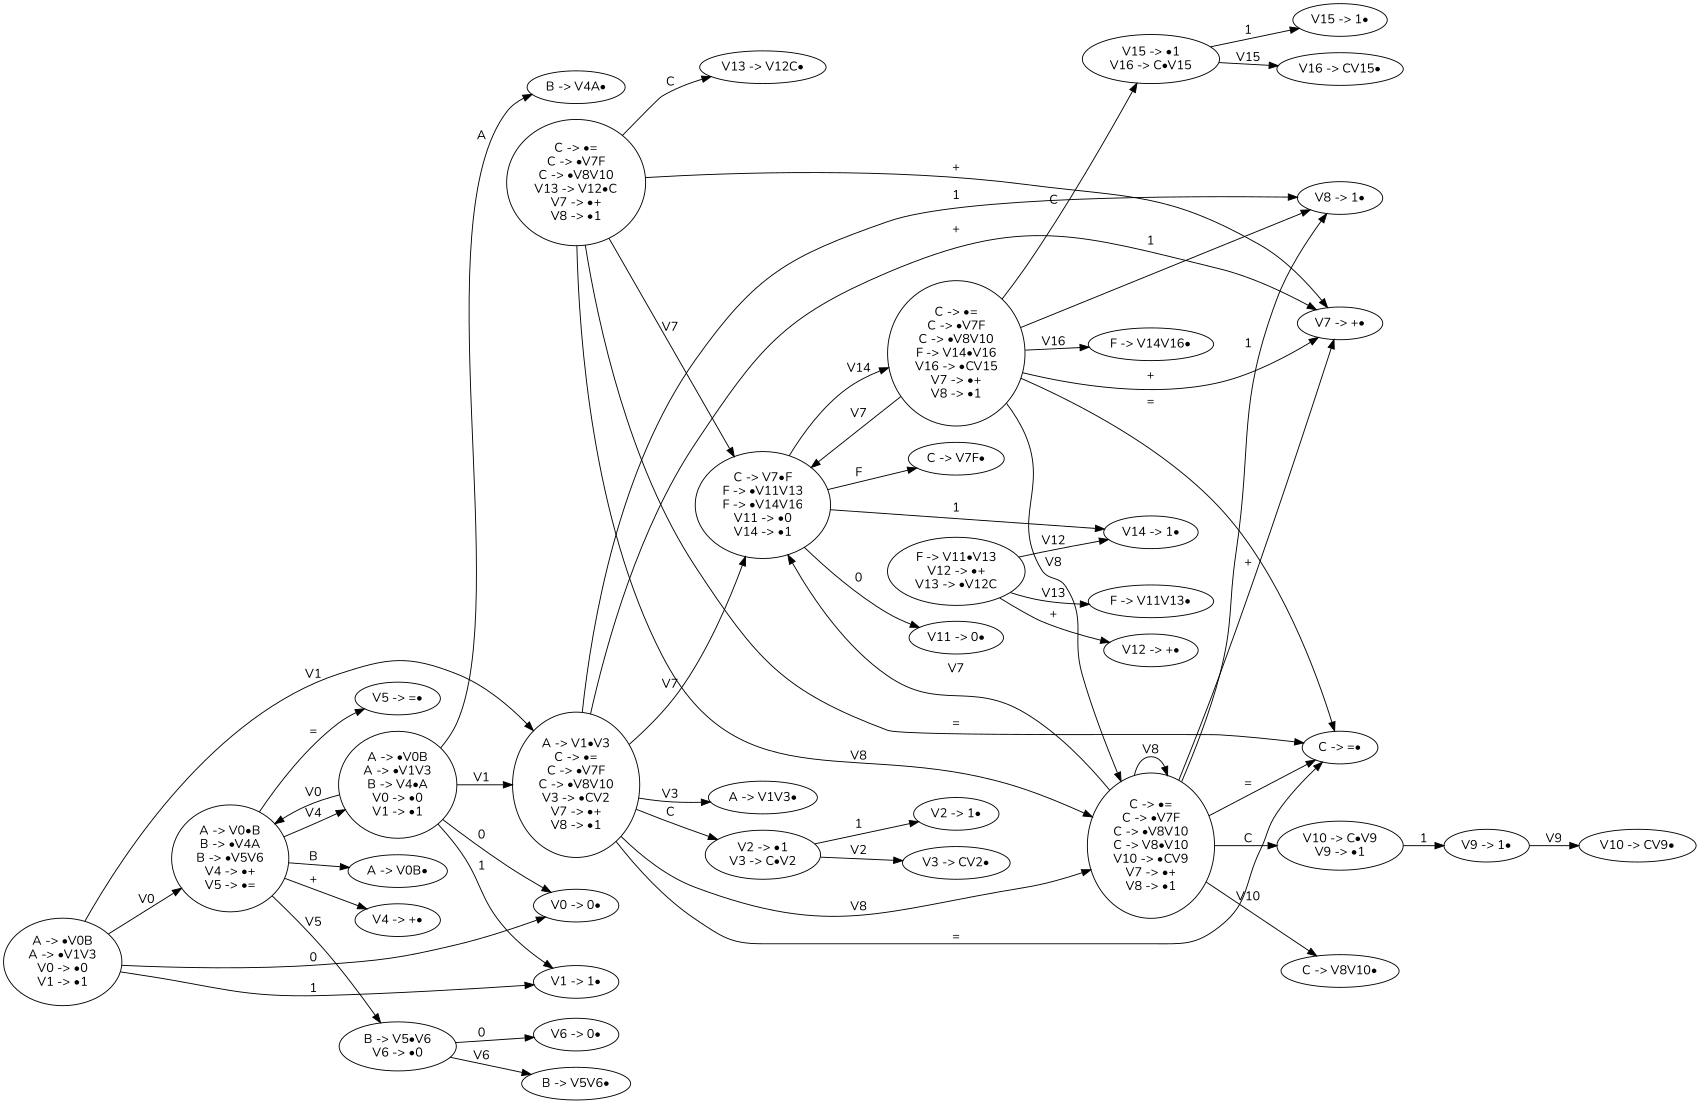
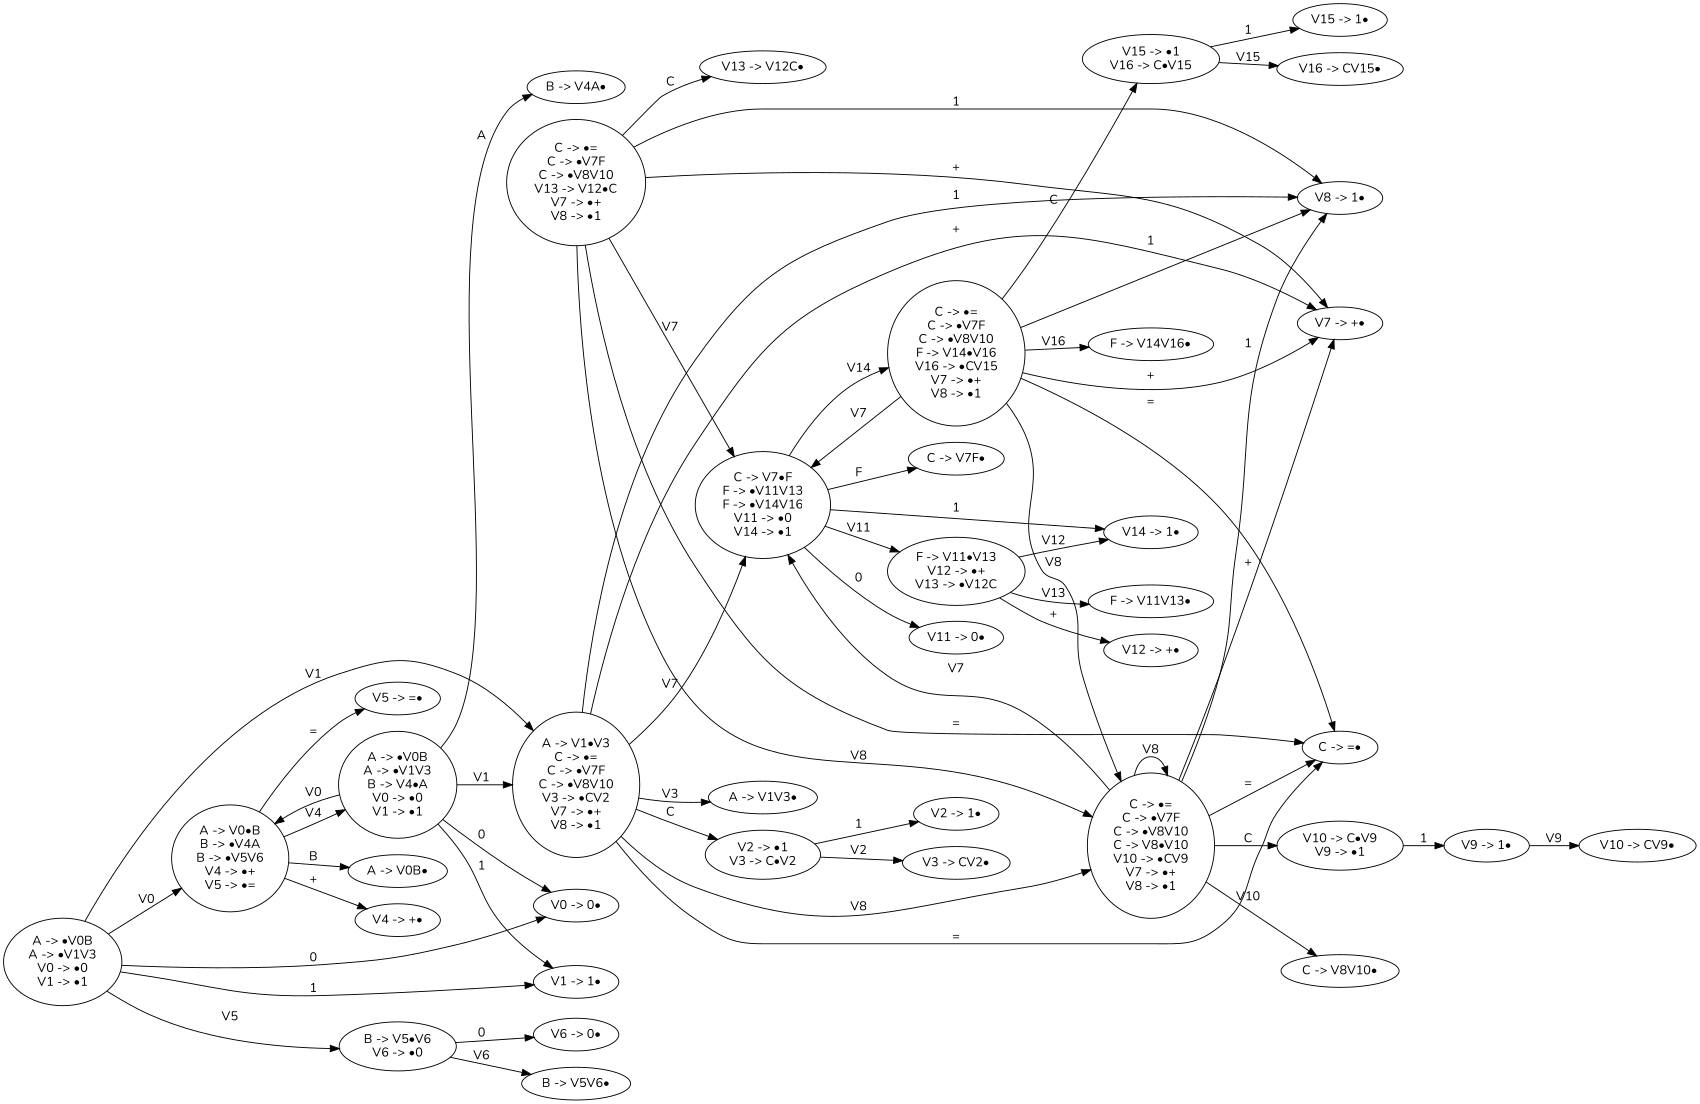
none -> (979, 109)
none -> (858, 538)
(327, 953) -> (214, 1036)
